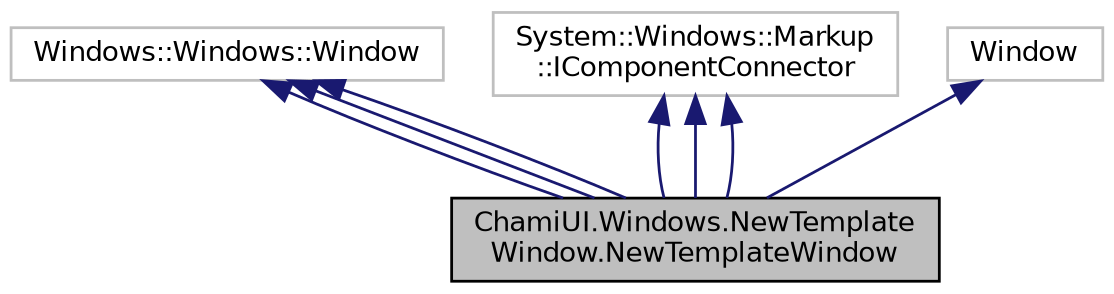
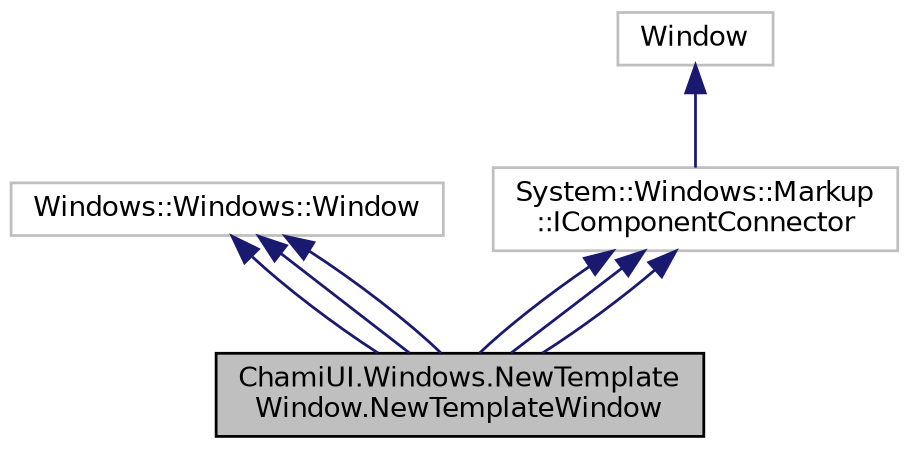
(862, 146) -> (695, 131)
